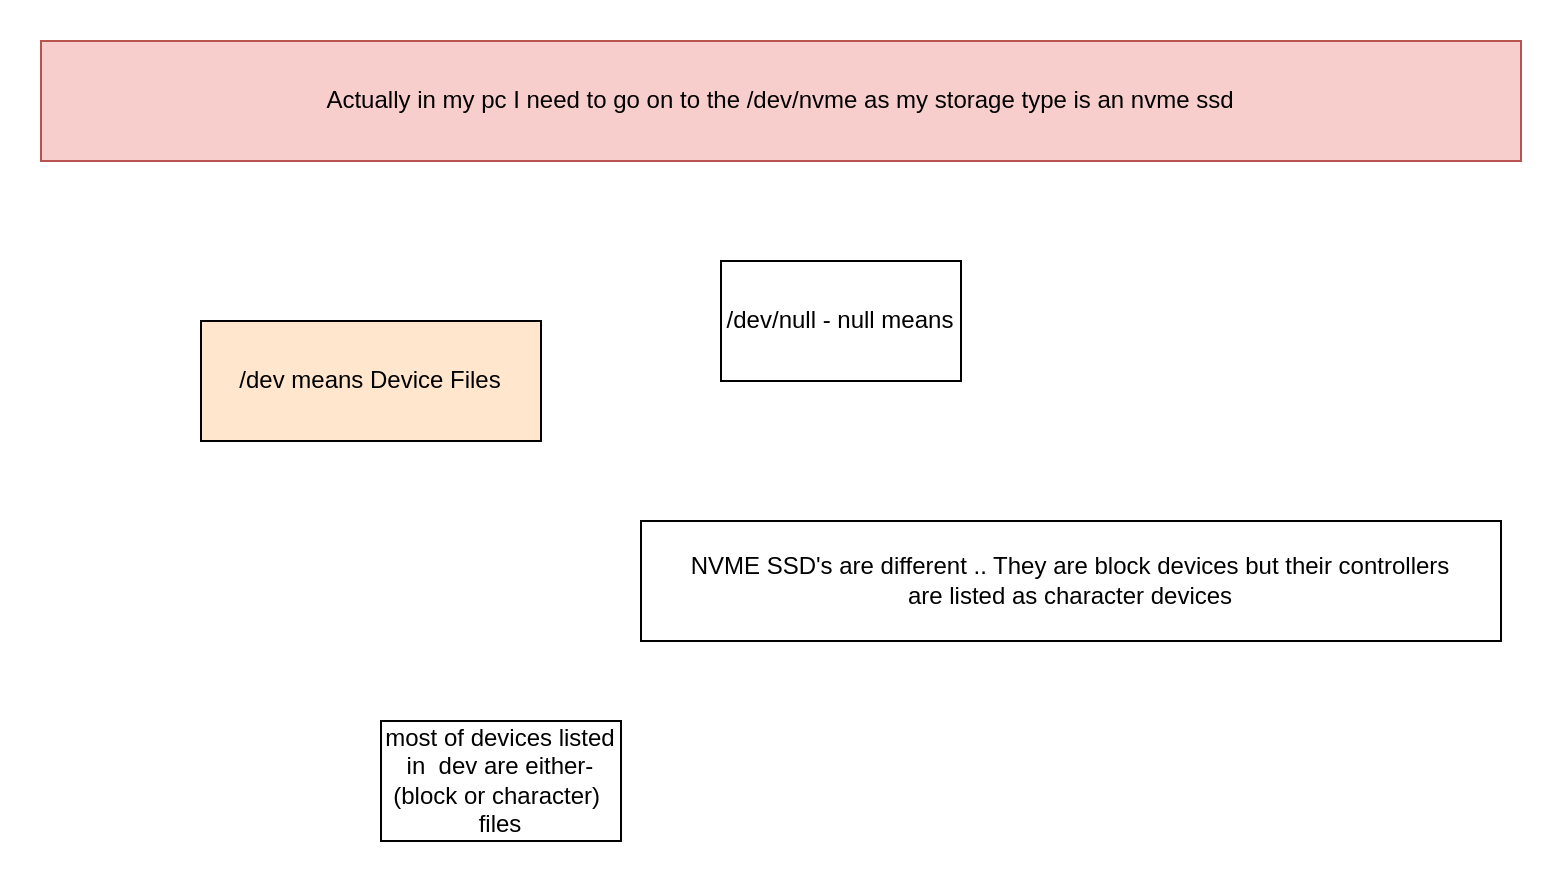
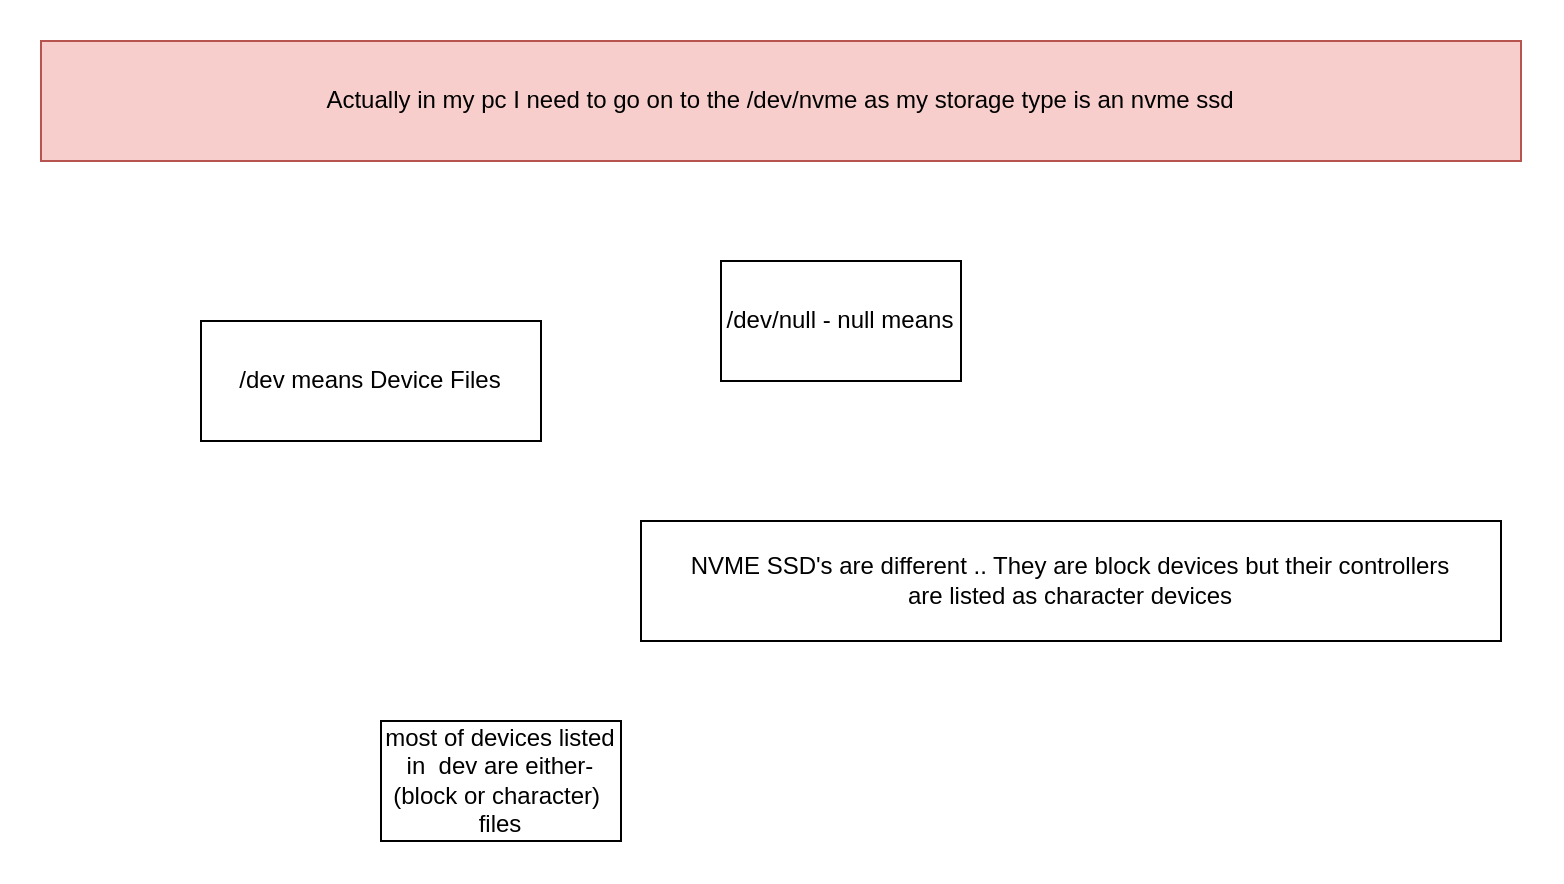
(371, 381) -> (371, 381)
